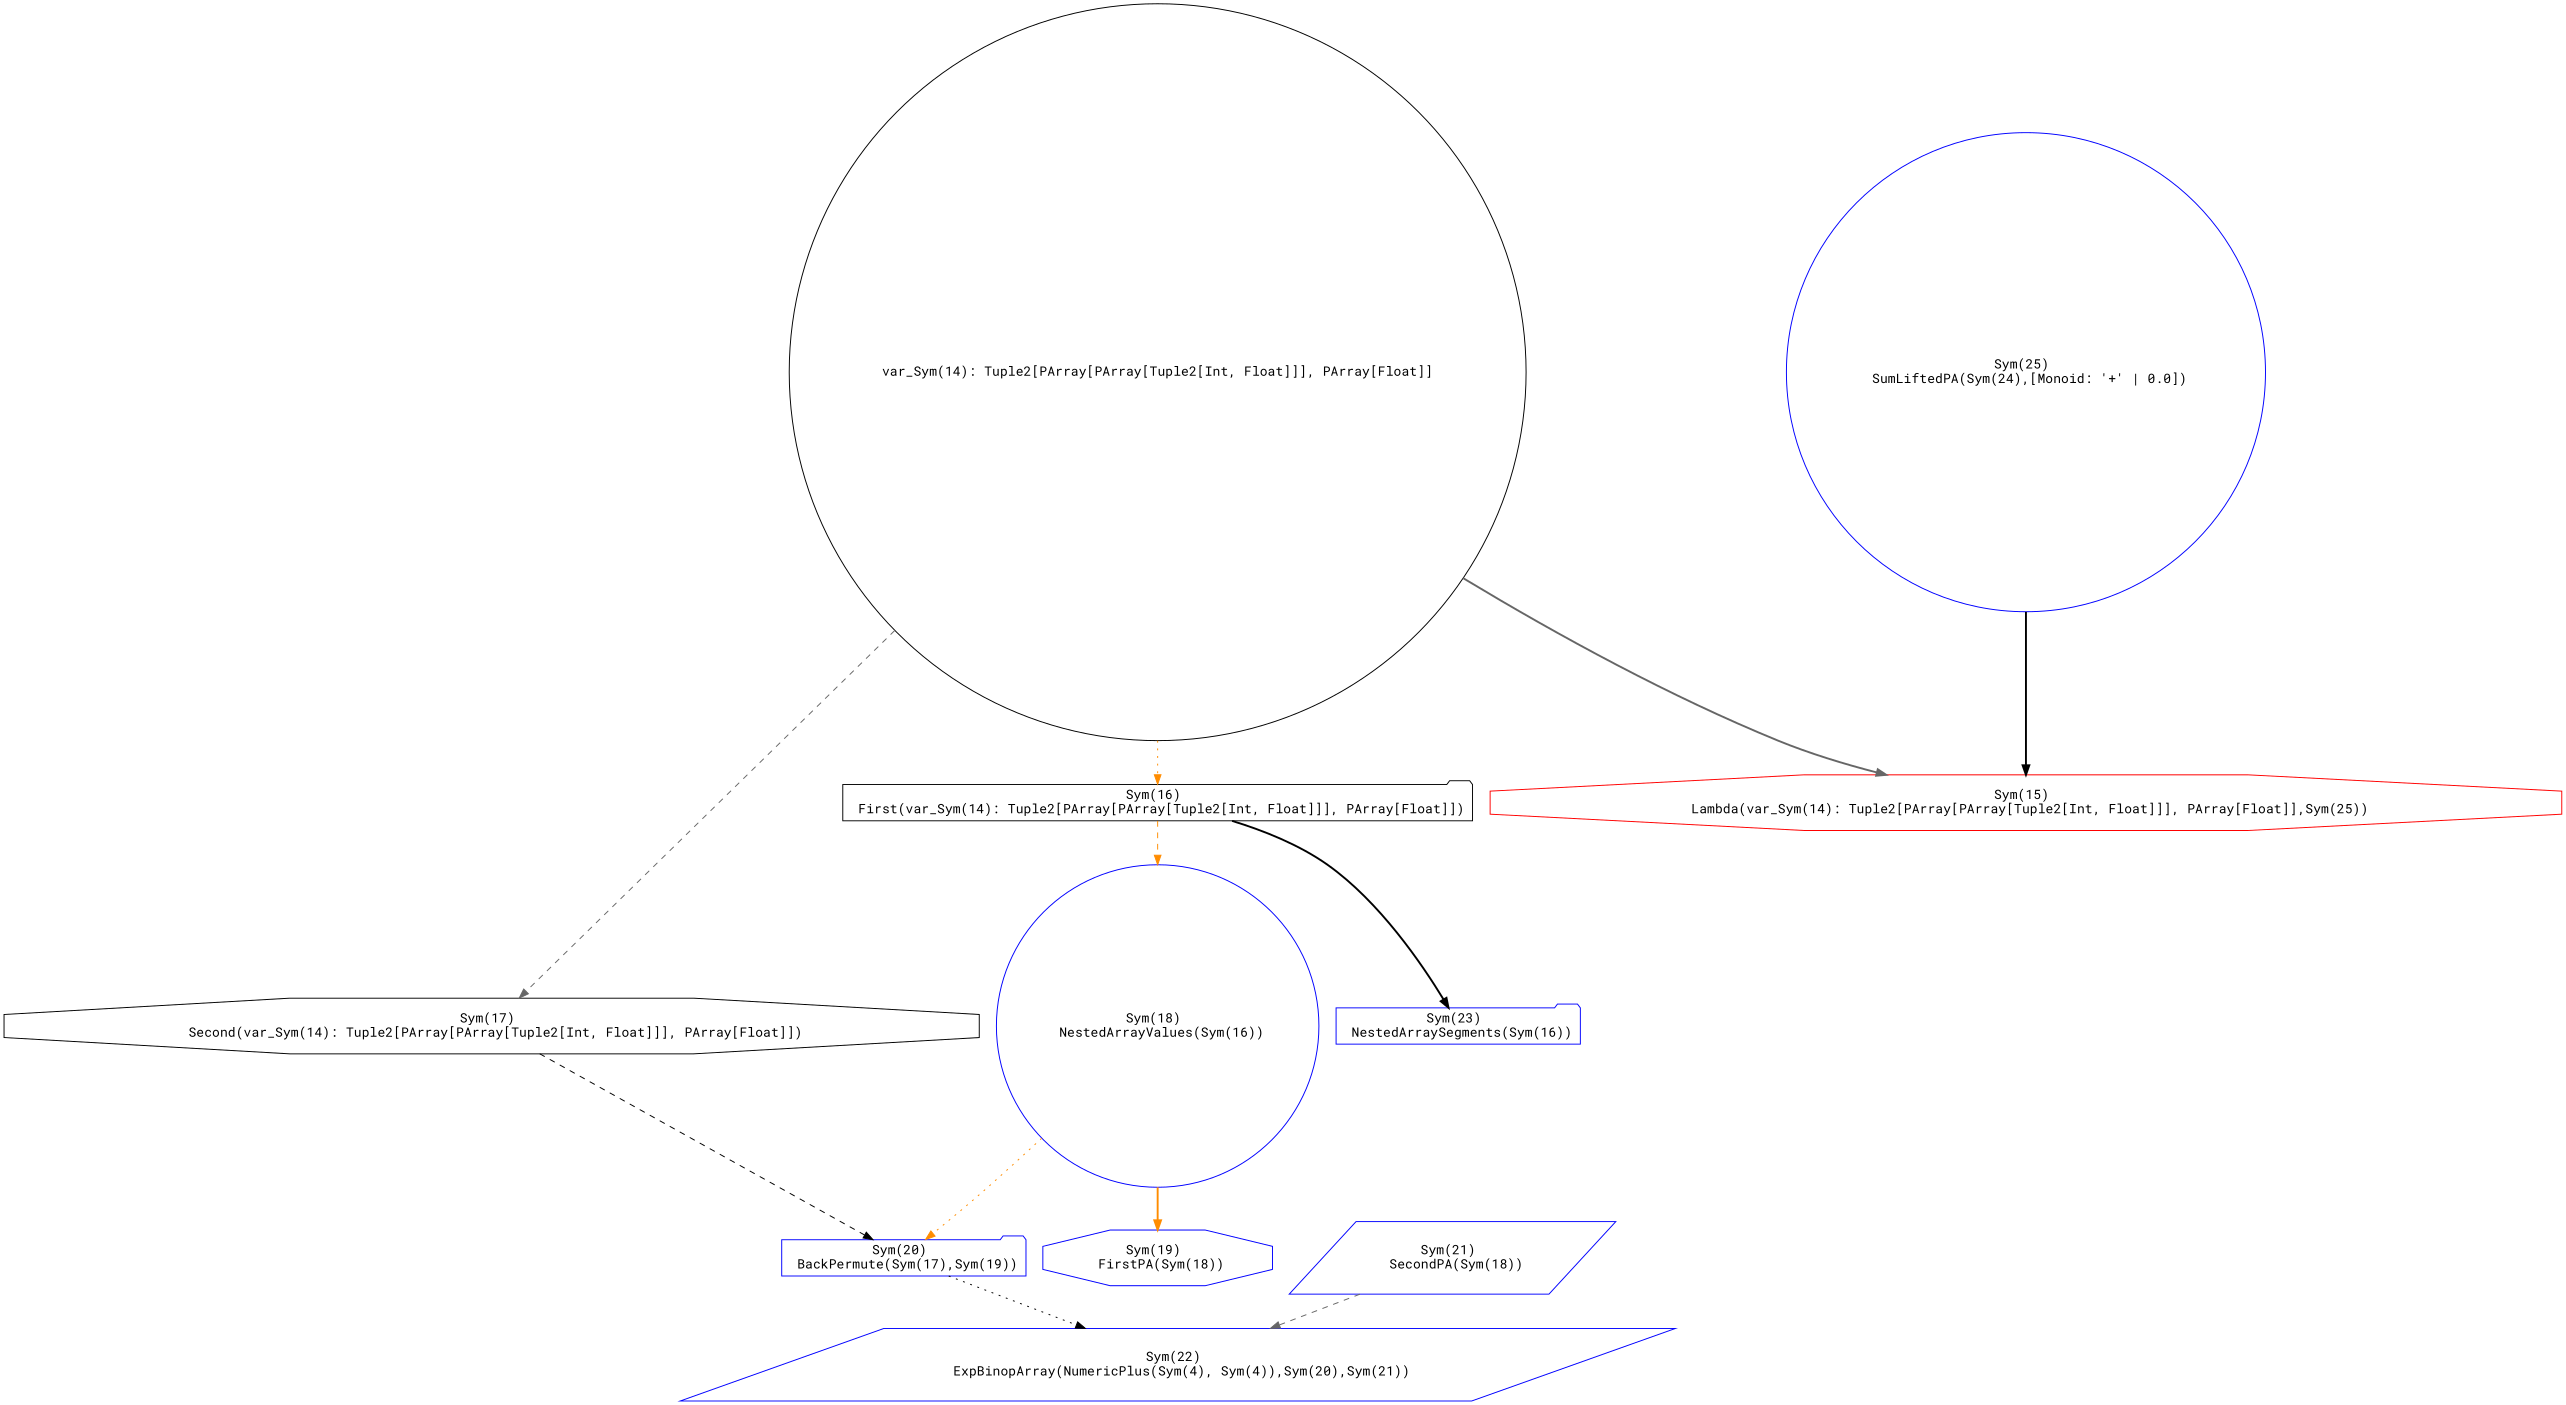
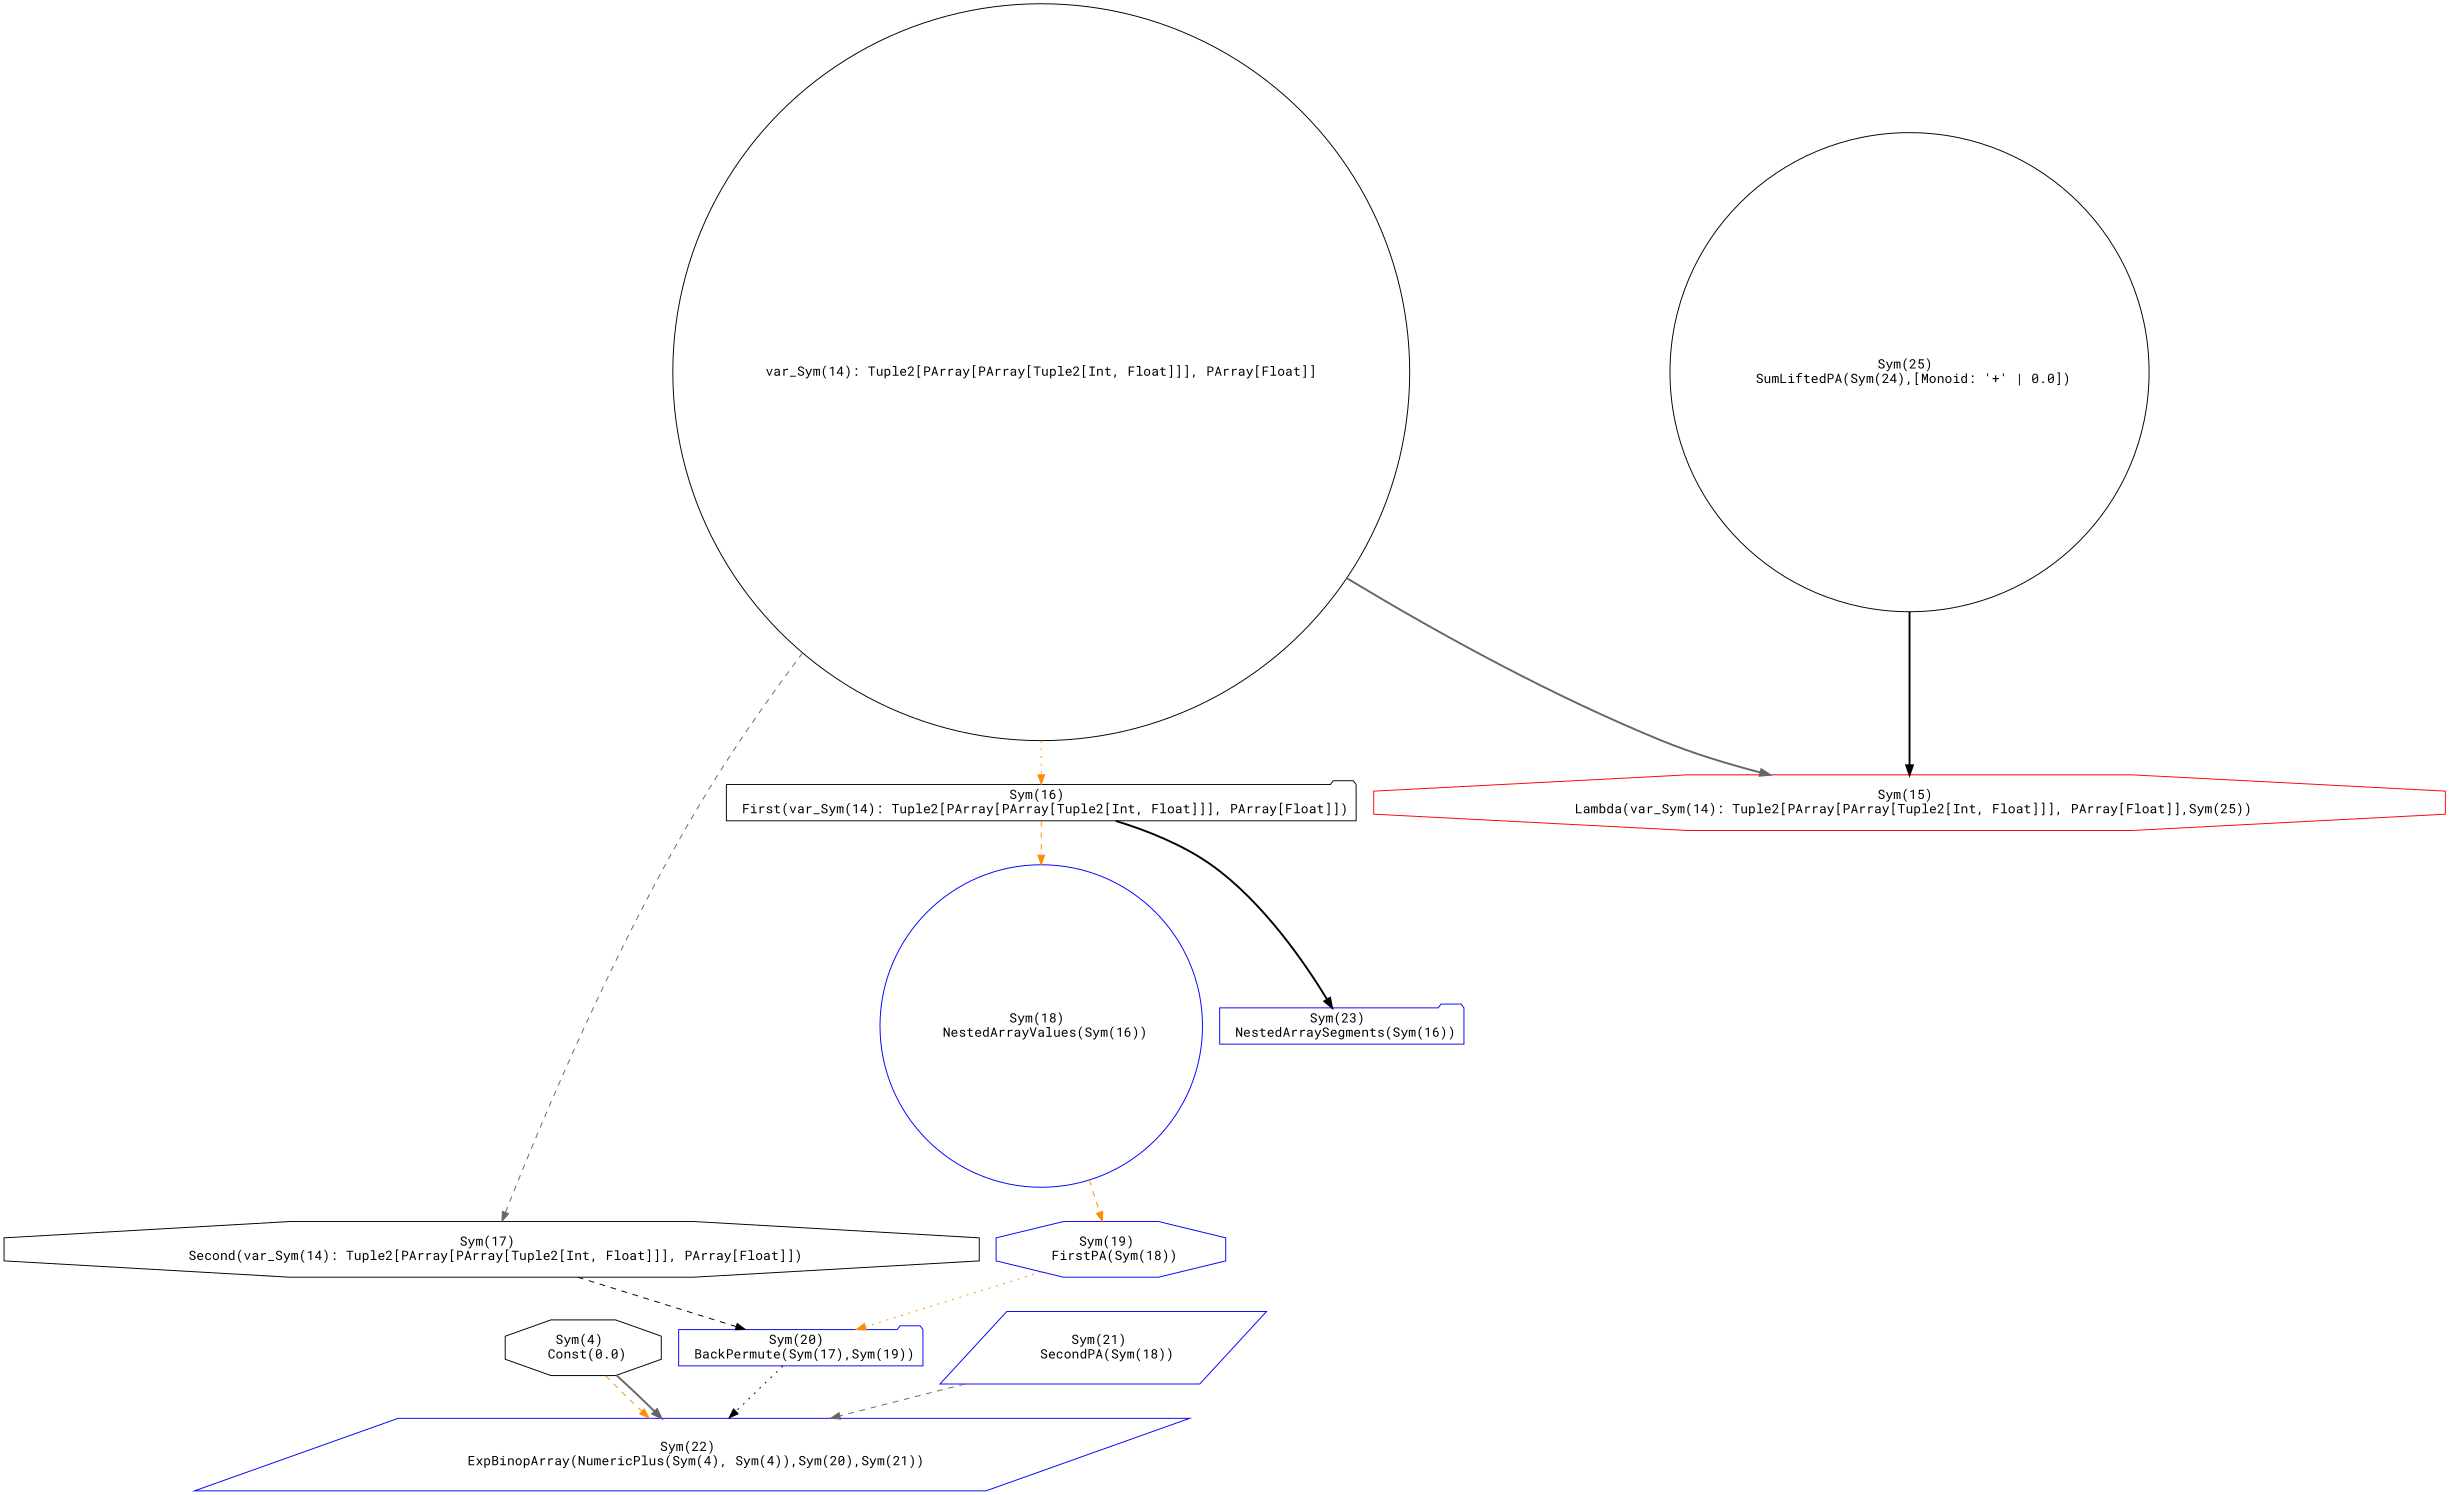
(2026, 372) -> (1910, 372)
(988, 1187) -> (953, 1299)
(1158, 1204) -> (1094, 1196)
none -> (583, 1348)
